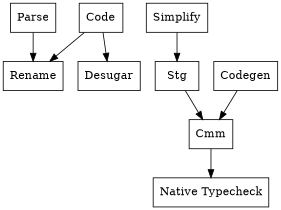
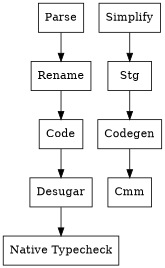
(70, 44) -> (61, 101)
(192, 102) -> (130, 101)
(211, 159) -> (61, 218)
